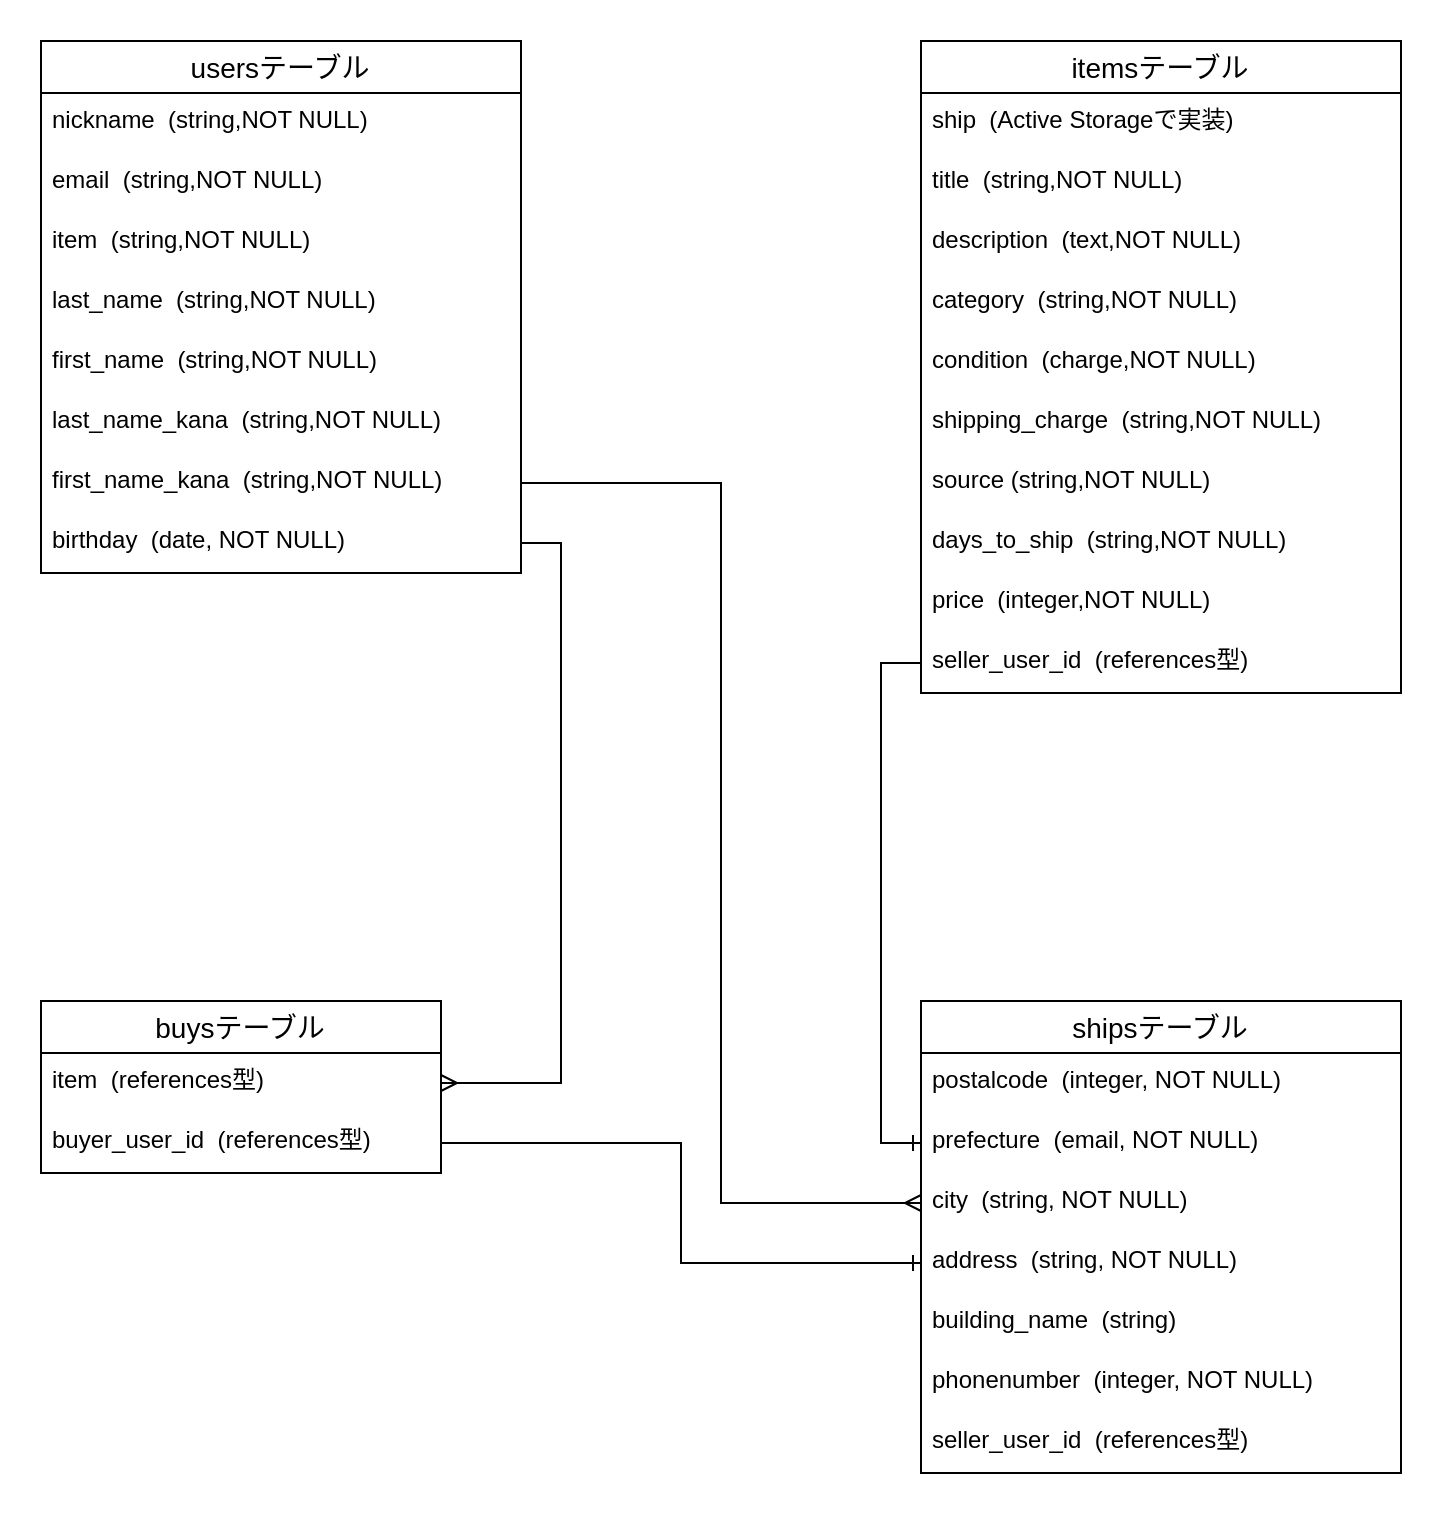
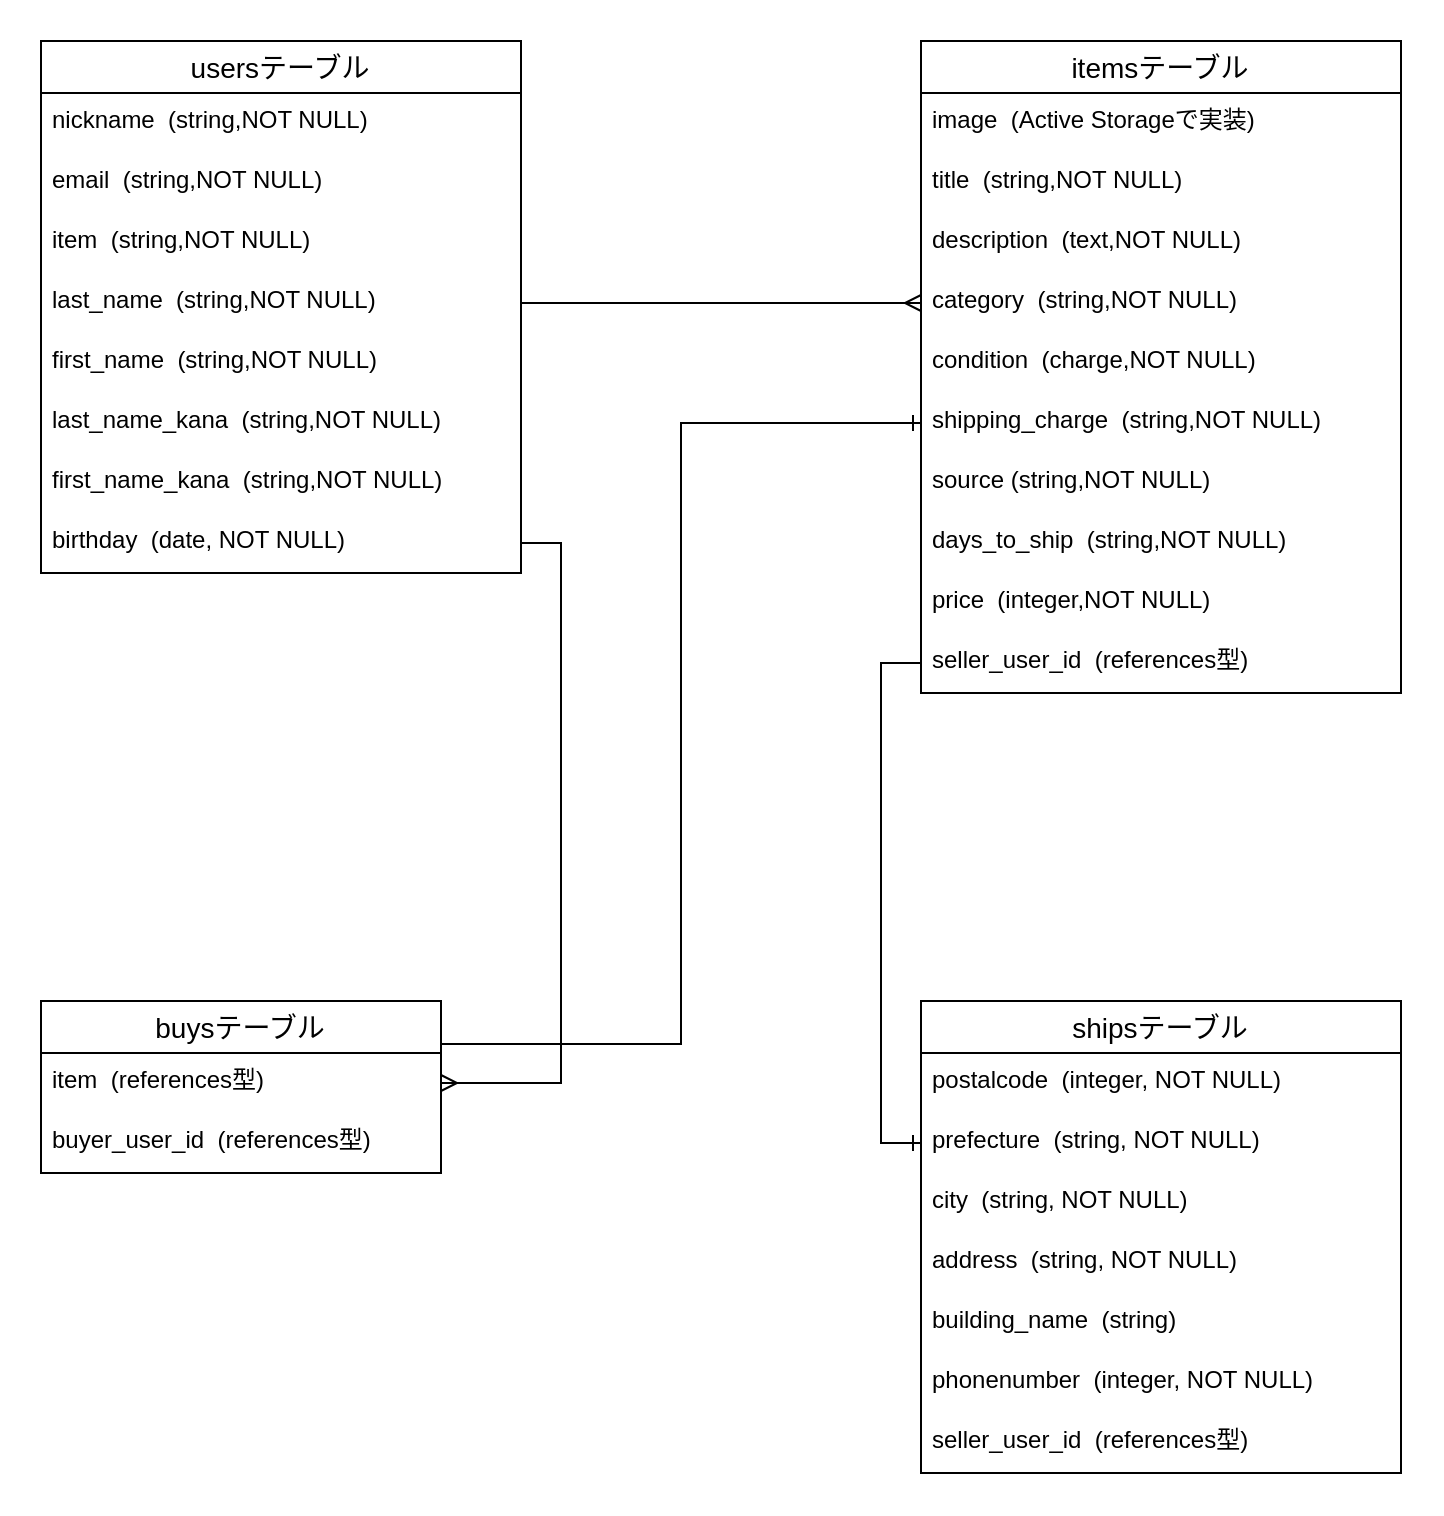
(1103, 120) -> (1110, 120)
none -> (721, 303)
none -> (681, 735)
(721, 843) -> none
(1108, 1140) -> (1118, 1140)
(681, 1203) -> none
